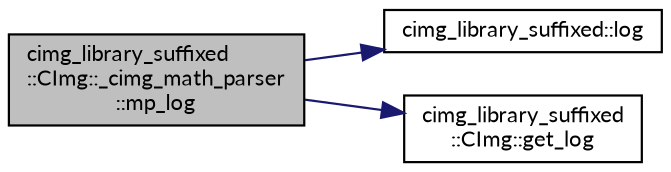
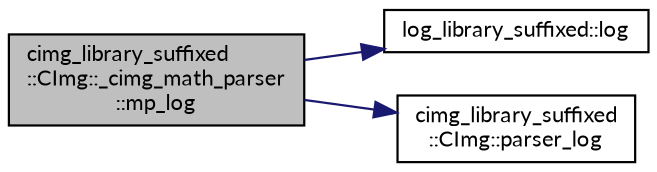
(523, 31) -> (516, 31)
(523, 129) -> (516, 129)
